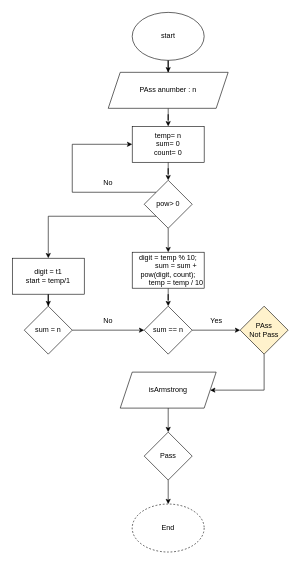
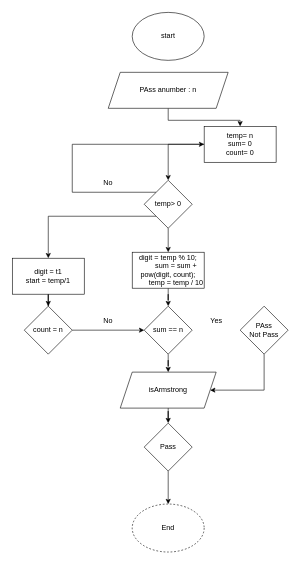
(168, 68) -> none
(168, 144) -> (240, 144)
(168, 204) -> (168, 204)
(48, 330) -> (48, 330)
(234, 330) -> none
(264, 330) -> (264, 330)
none -> (168, 363)
(168, 456) -> (168, 447)
